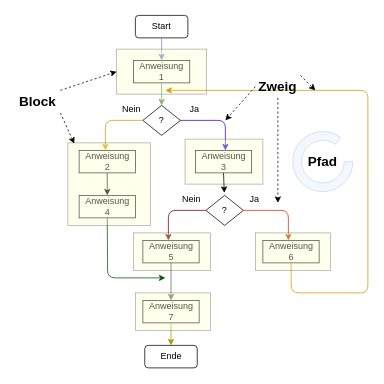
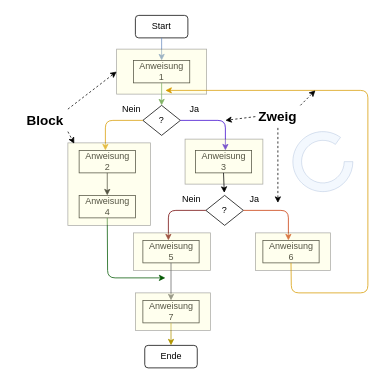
(278, 87) -> (278, 117)
(38, 102) -> (45, 120)
(323, 162) -> none
